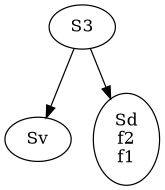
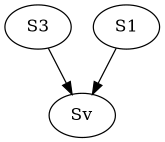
none -> (126, 27)
(126, 139) -> none
